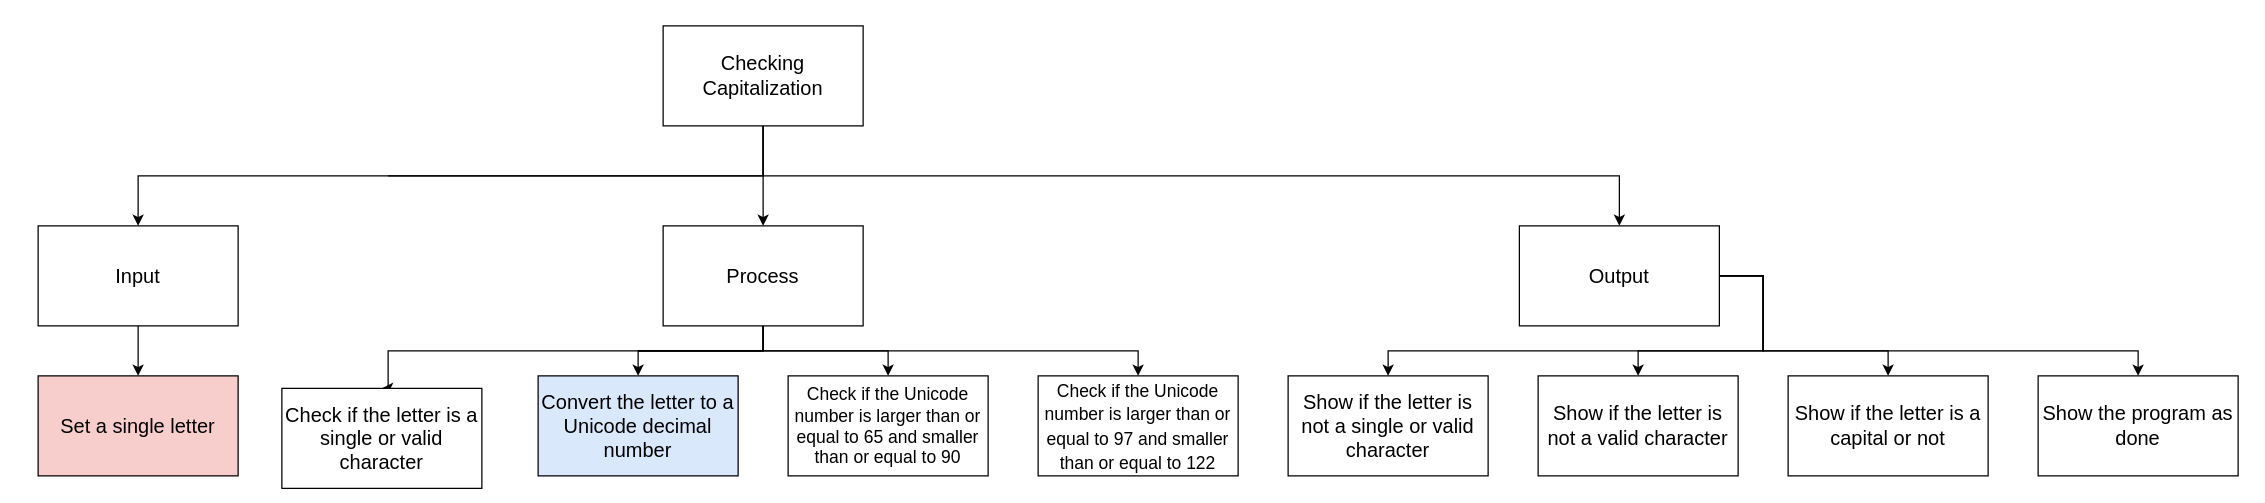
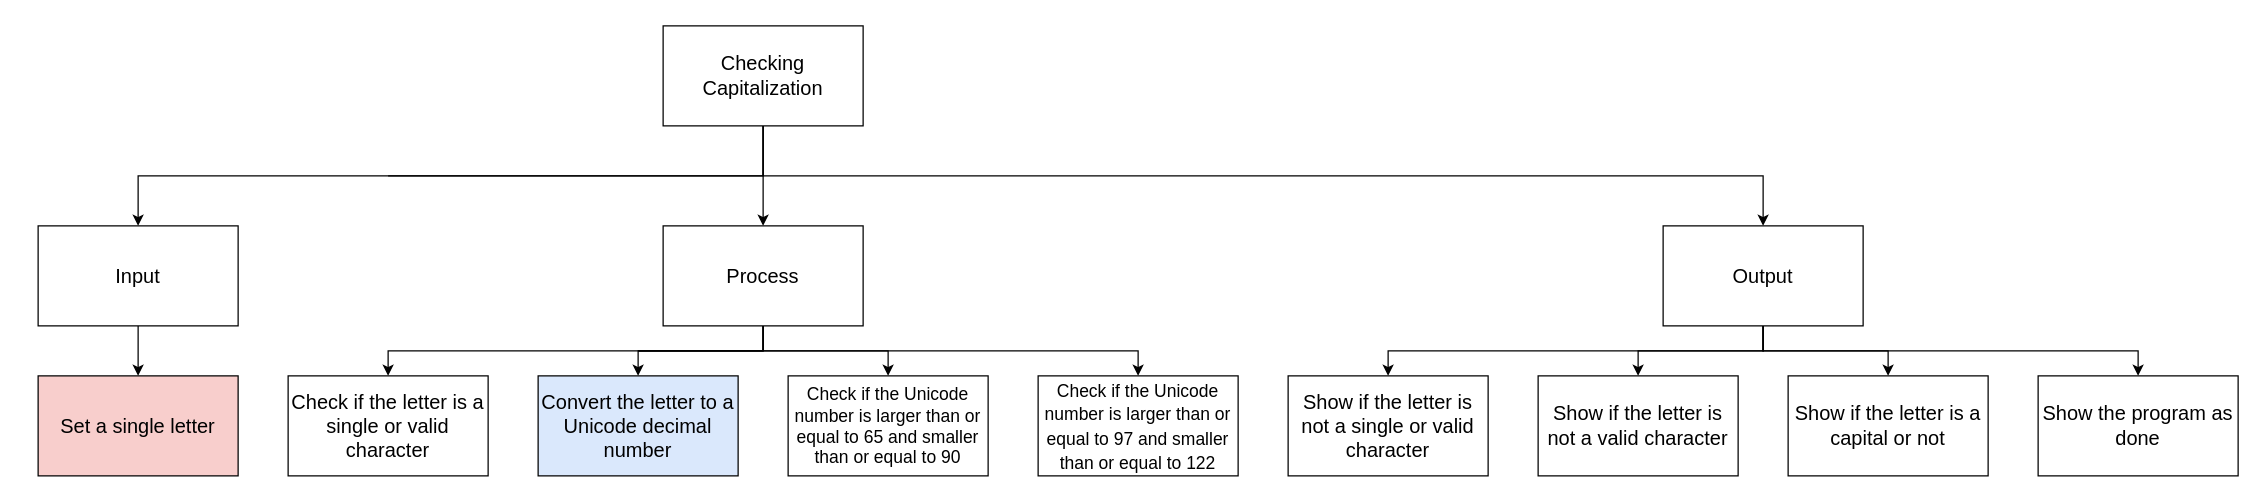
(1619, 276) -> (1763, 276)
(382, 438) -> (388, 426)
